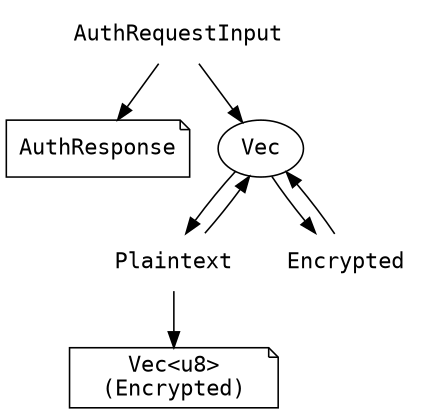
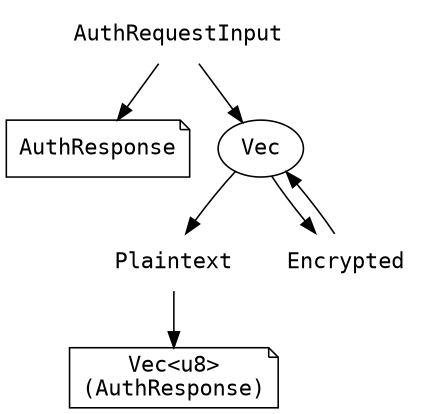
(223, 212) -> none
(174, 378) -> (174, 378)
